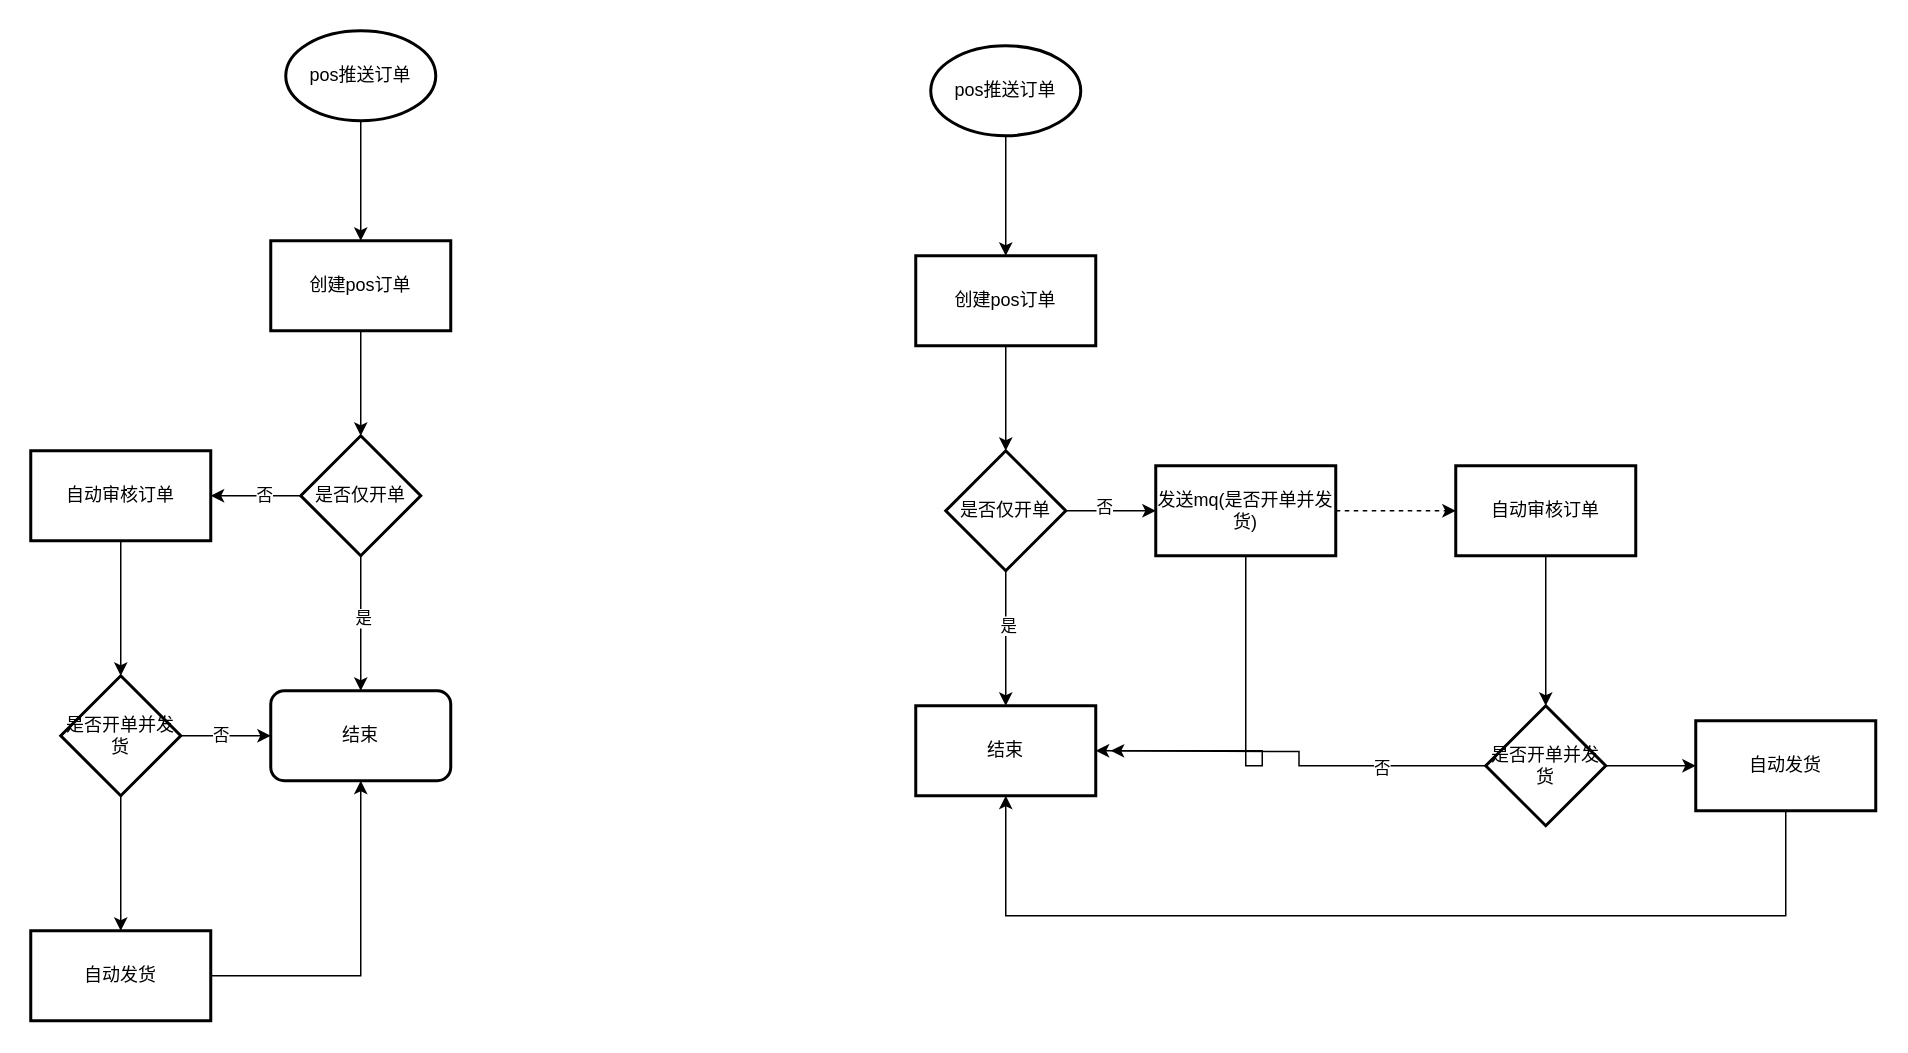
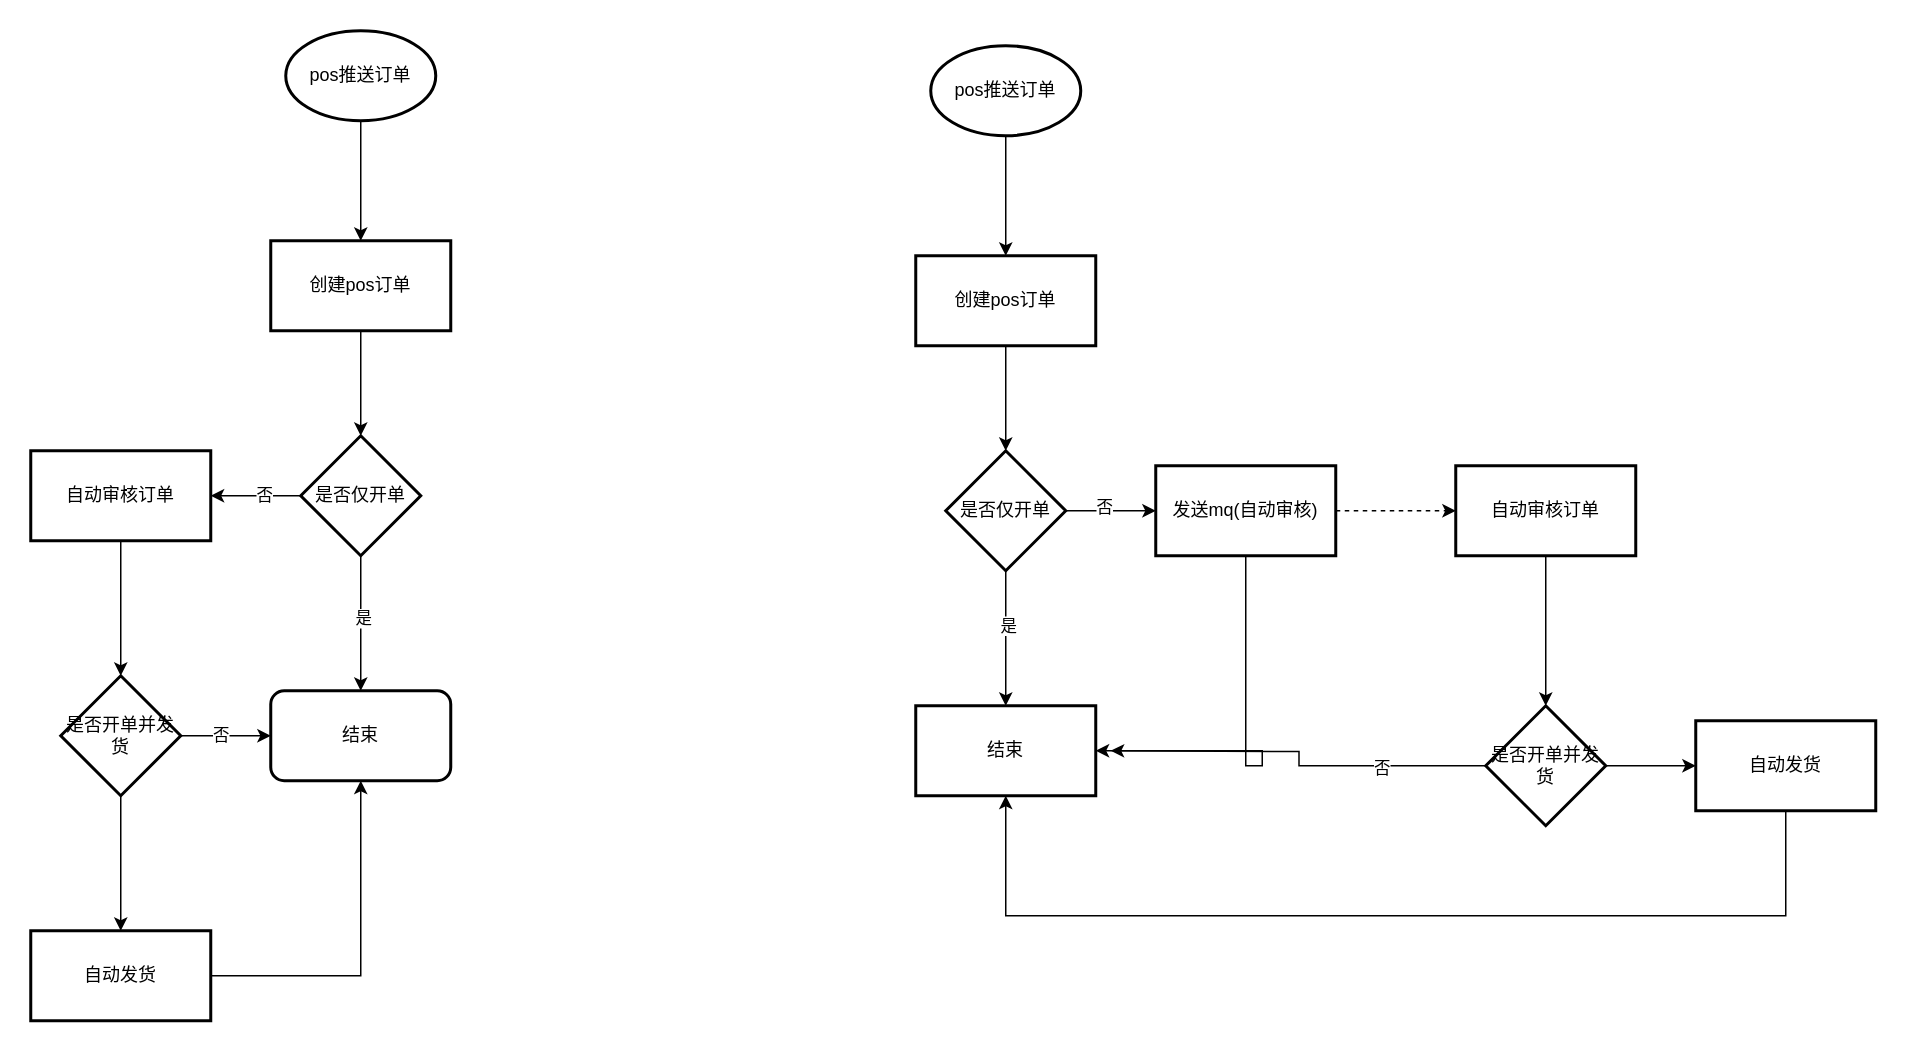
(1246, 511) -> (1246, 511)
